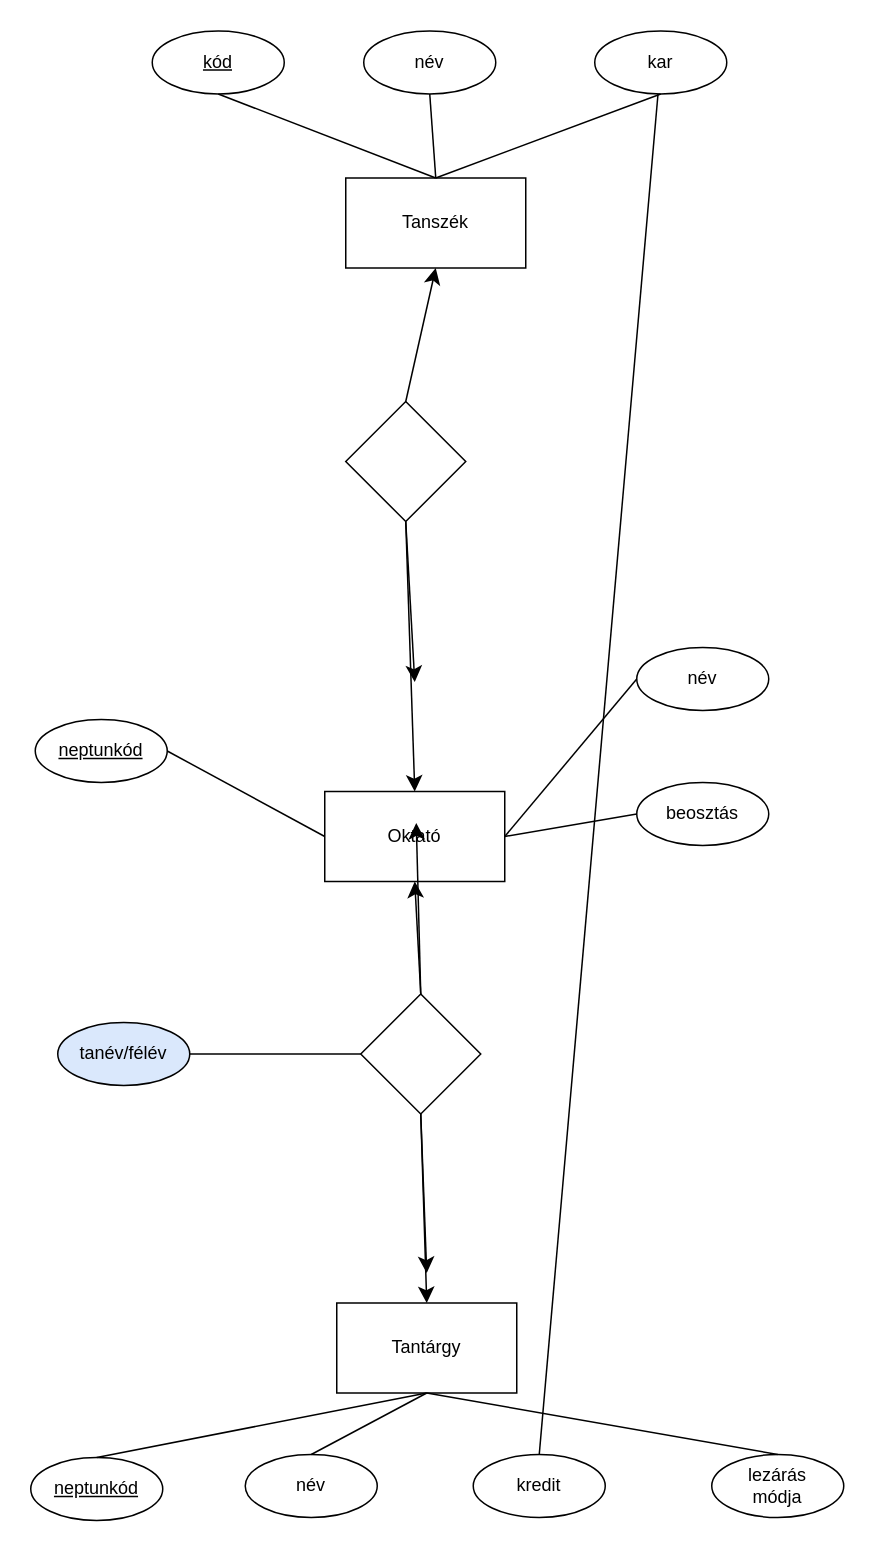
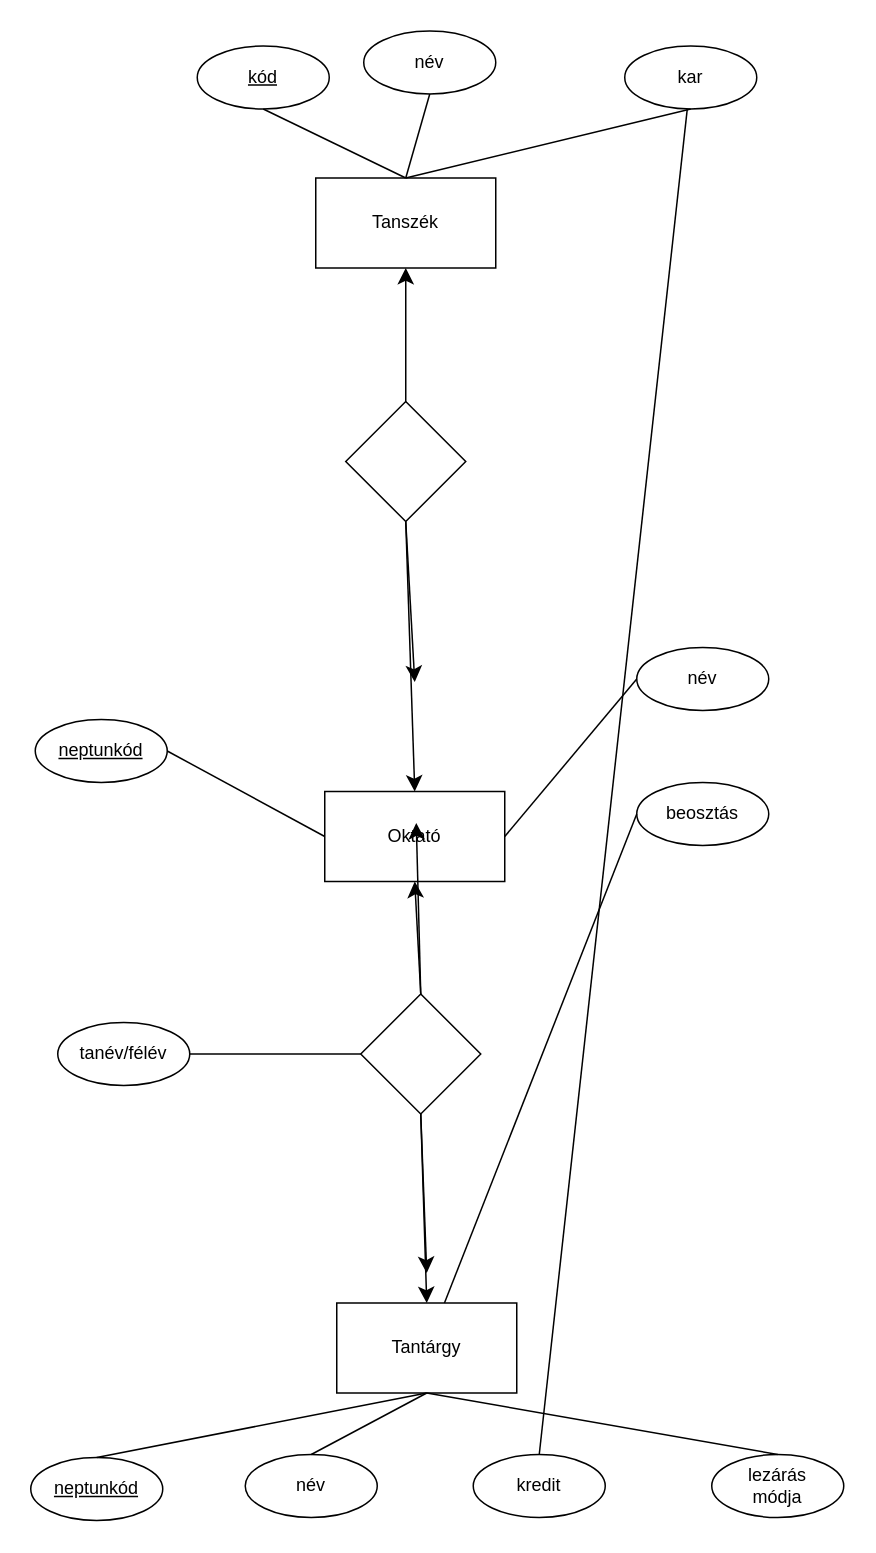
(218, 62) -> (263, 77)
(661, 62) -> (691, 77)
(436, 223) -> (406, 223)
(571, 825) -> (512, 1130)
(124, 1054) -> (124, 1054)
